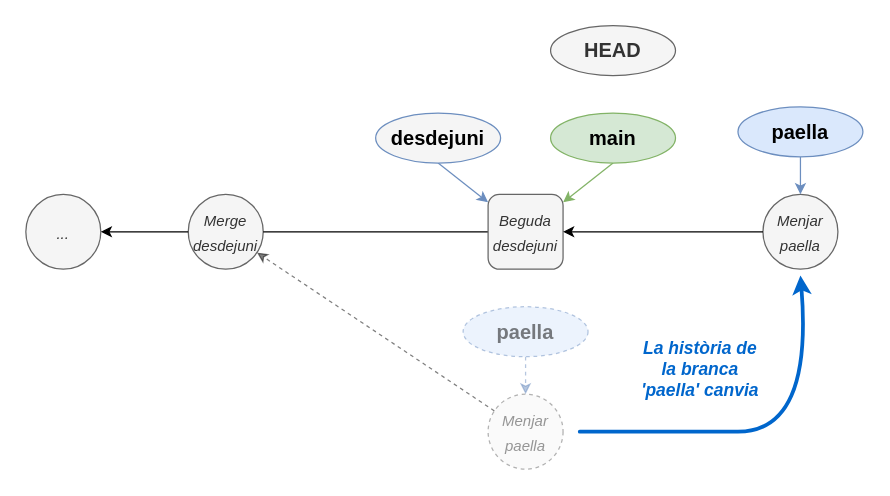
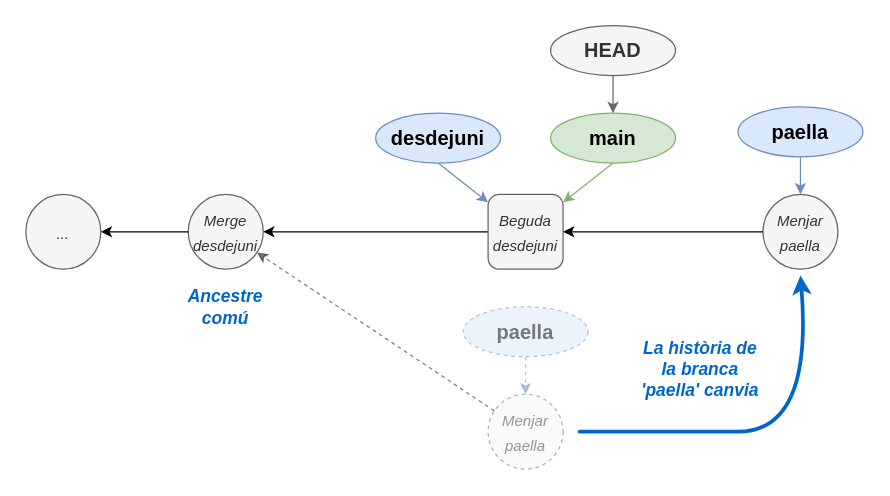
none -> (613, 99)
(438, 138) -> (438, 138)
(269, 232) -> (273, 232)
none -> (226, 307)
